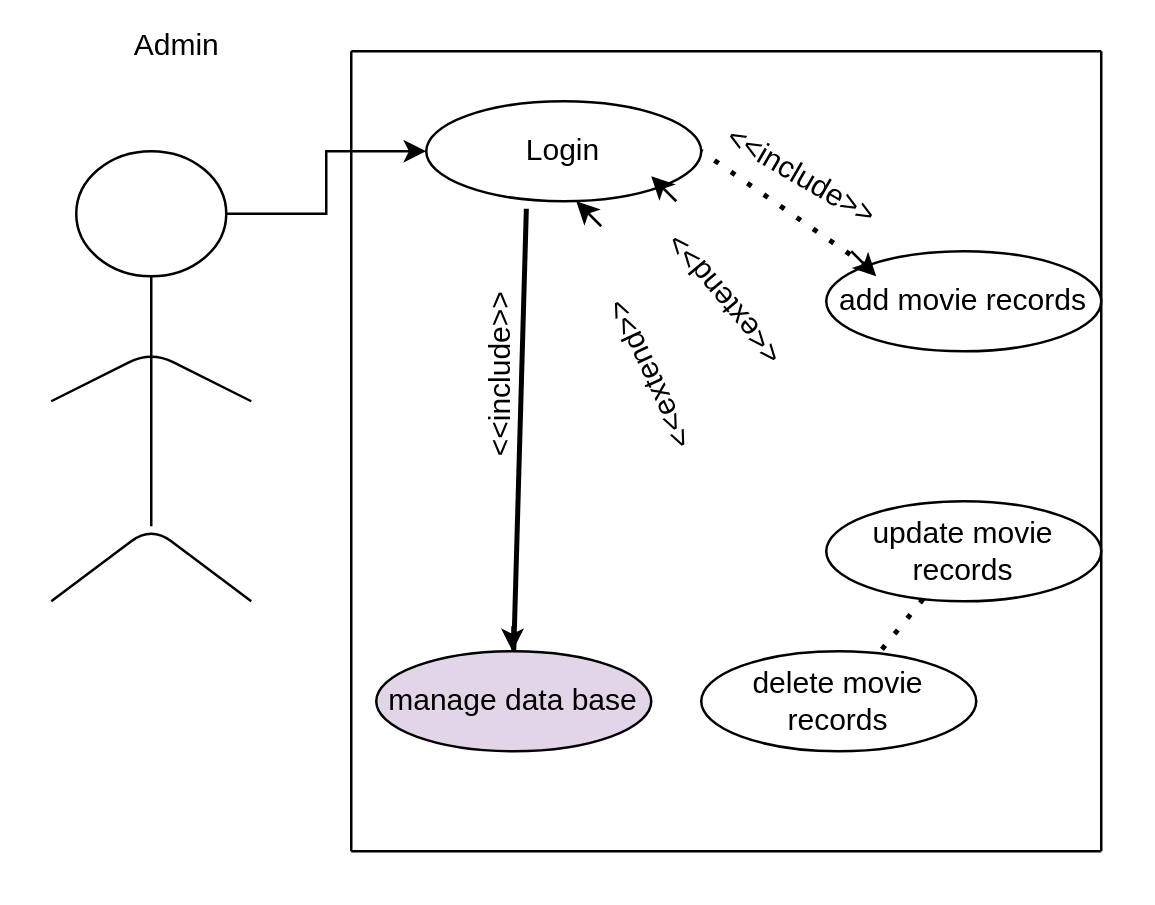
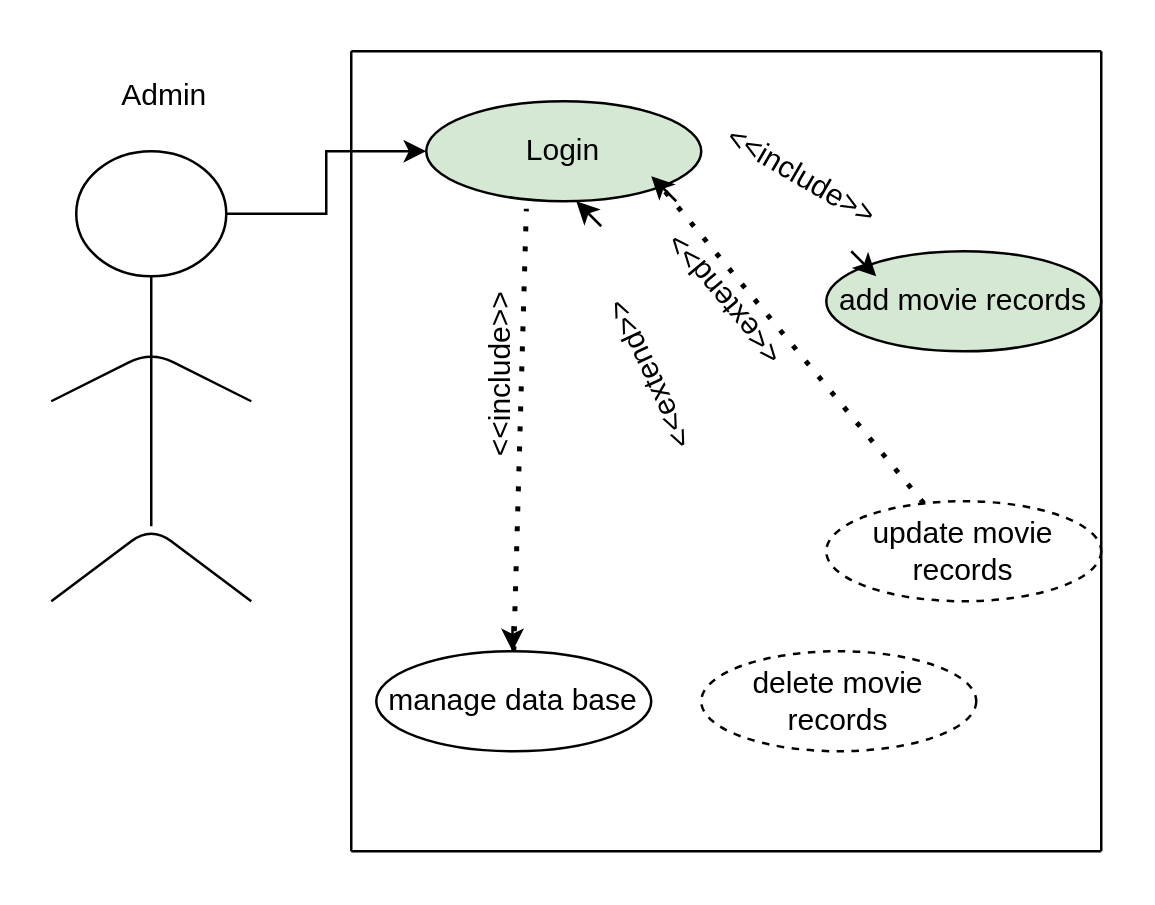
(176, 64) -> (164, 114)
(564, 151) -> (564, 151)
(831, 241) -> none
(964, 301) -> (964, 301)
(520, 417) -> (520, 417)
(964, 551) -> (964, 551)
(882, 649) -> (756, 301)
(514, 701) -> (514, 701)
(839, 701) -> (839, 701)
